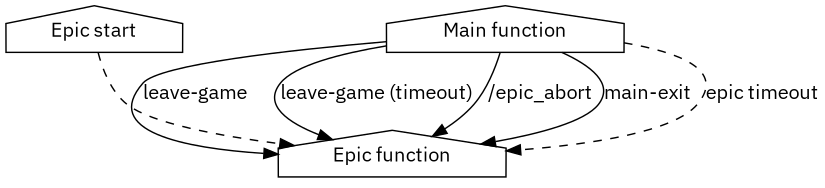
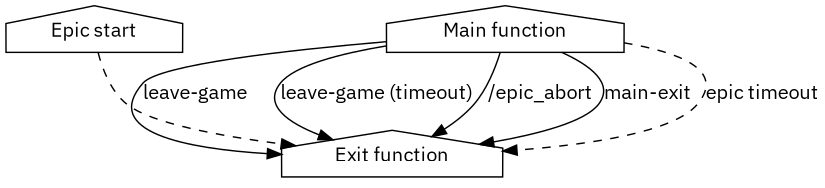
(392, 156) -> (392, 156)
